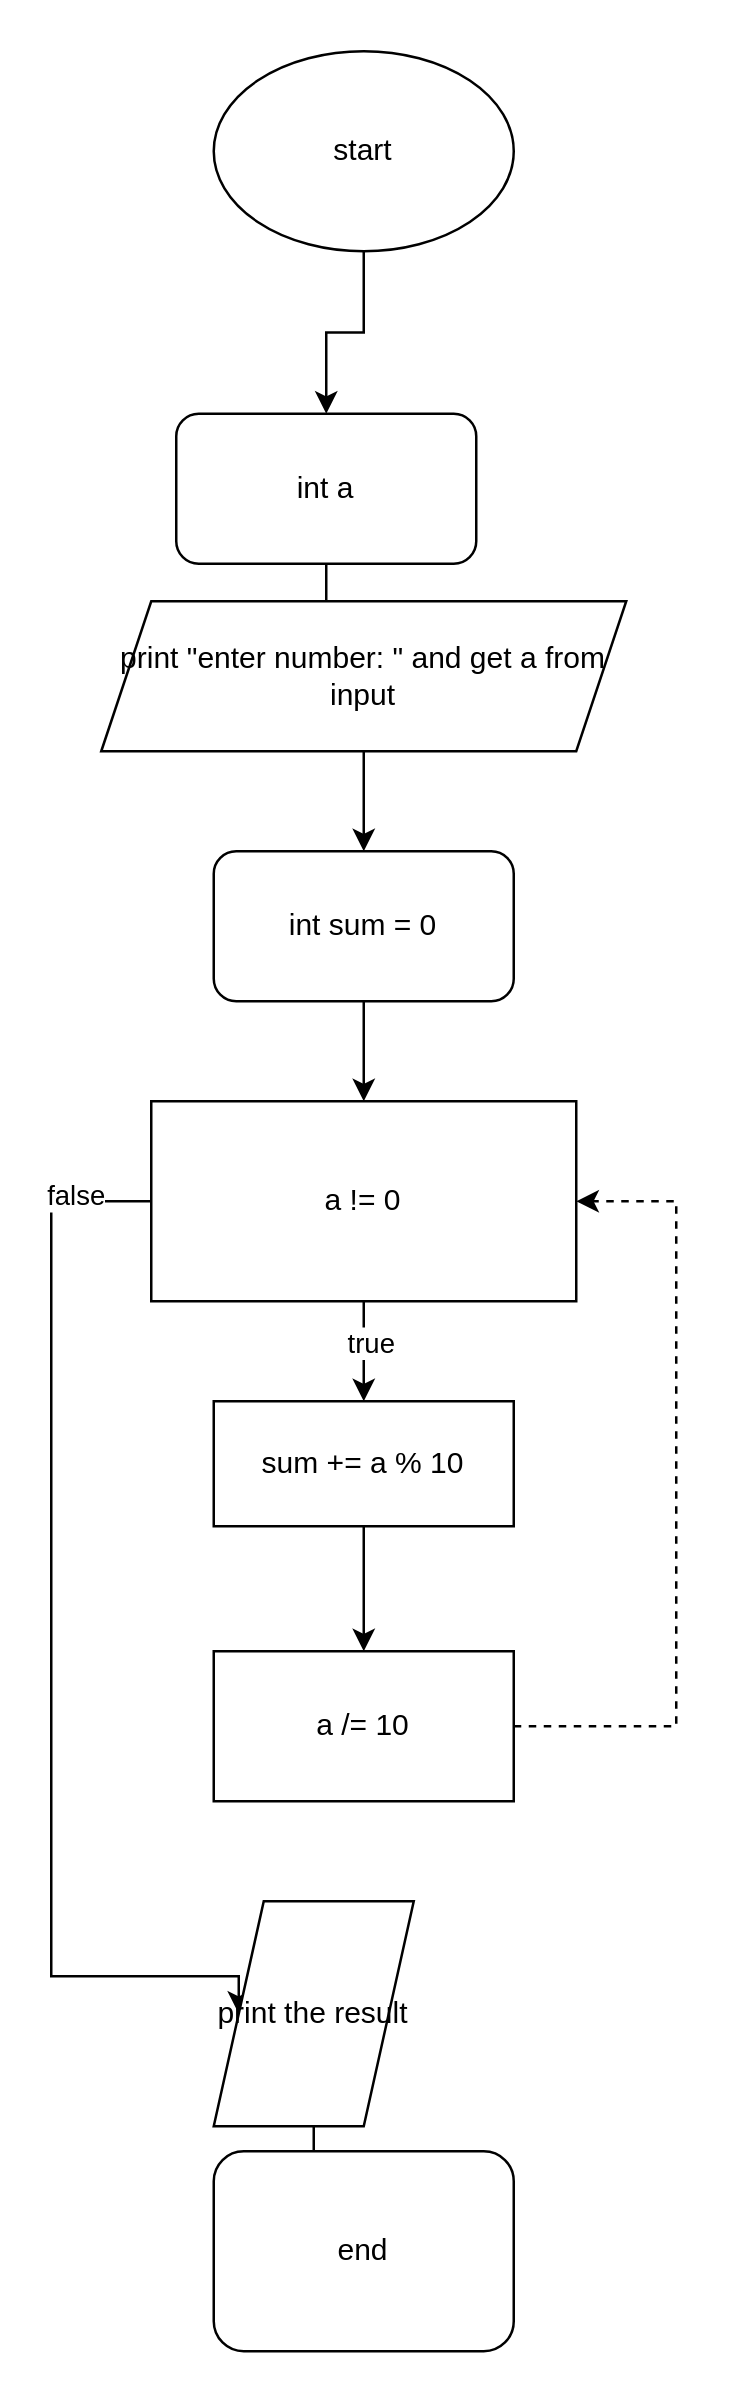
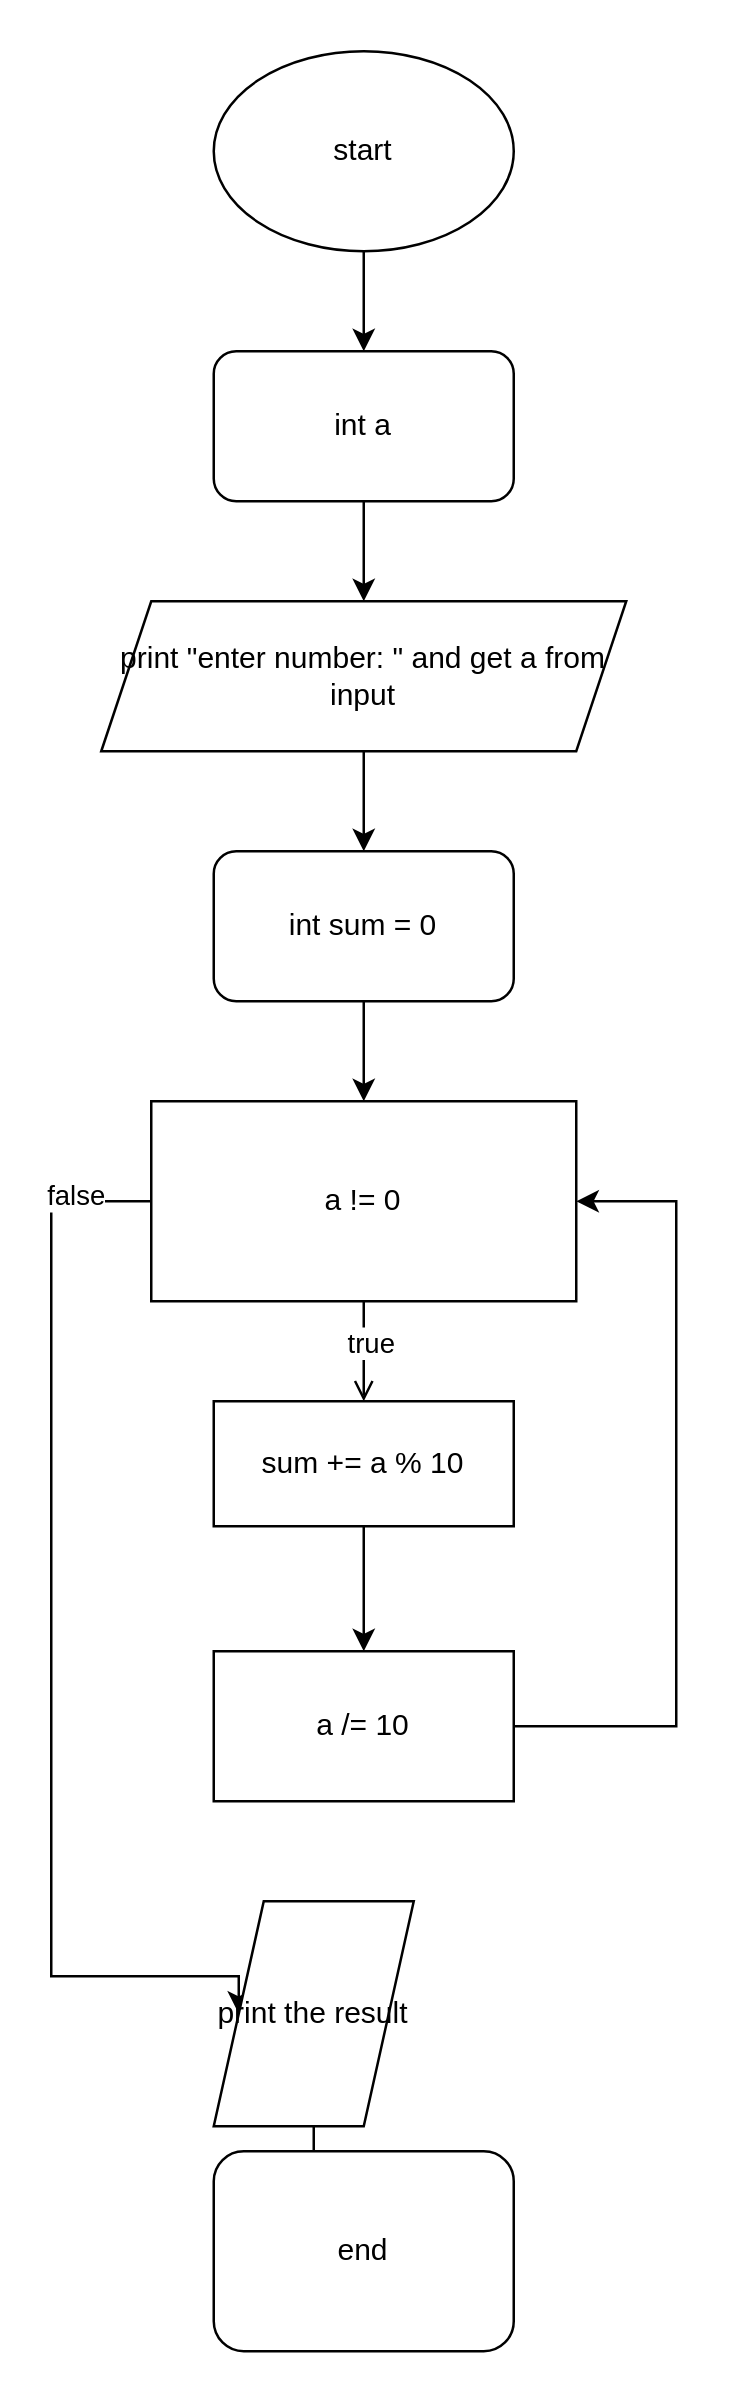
(326, 489) -> (364, 426)
(364, 1383) -> (364, 1387)
(676, 1503) -> (676, 1503)
